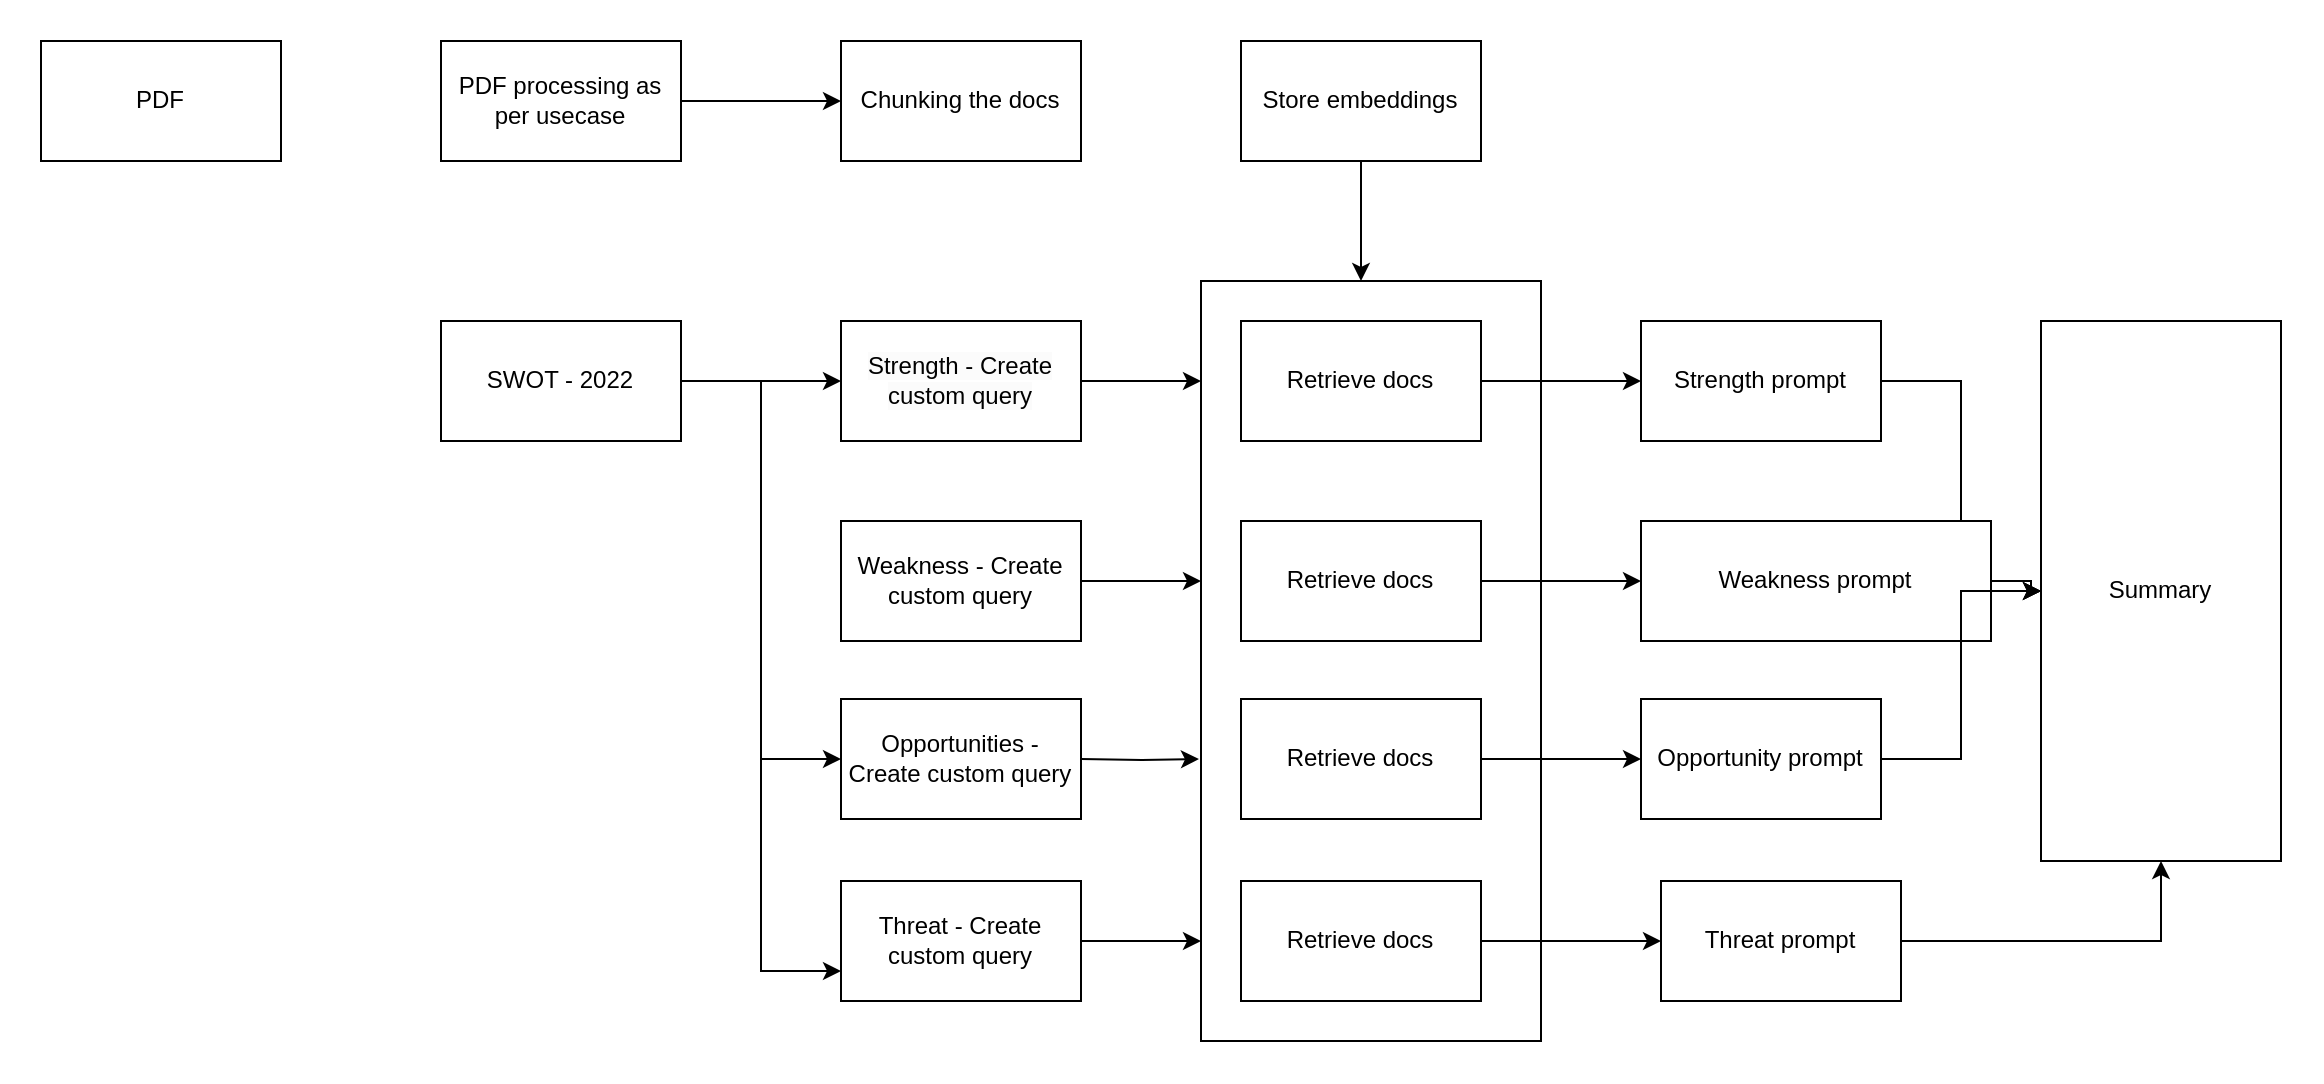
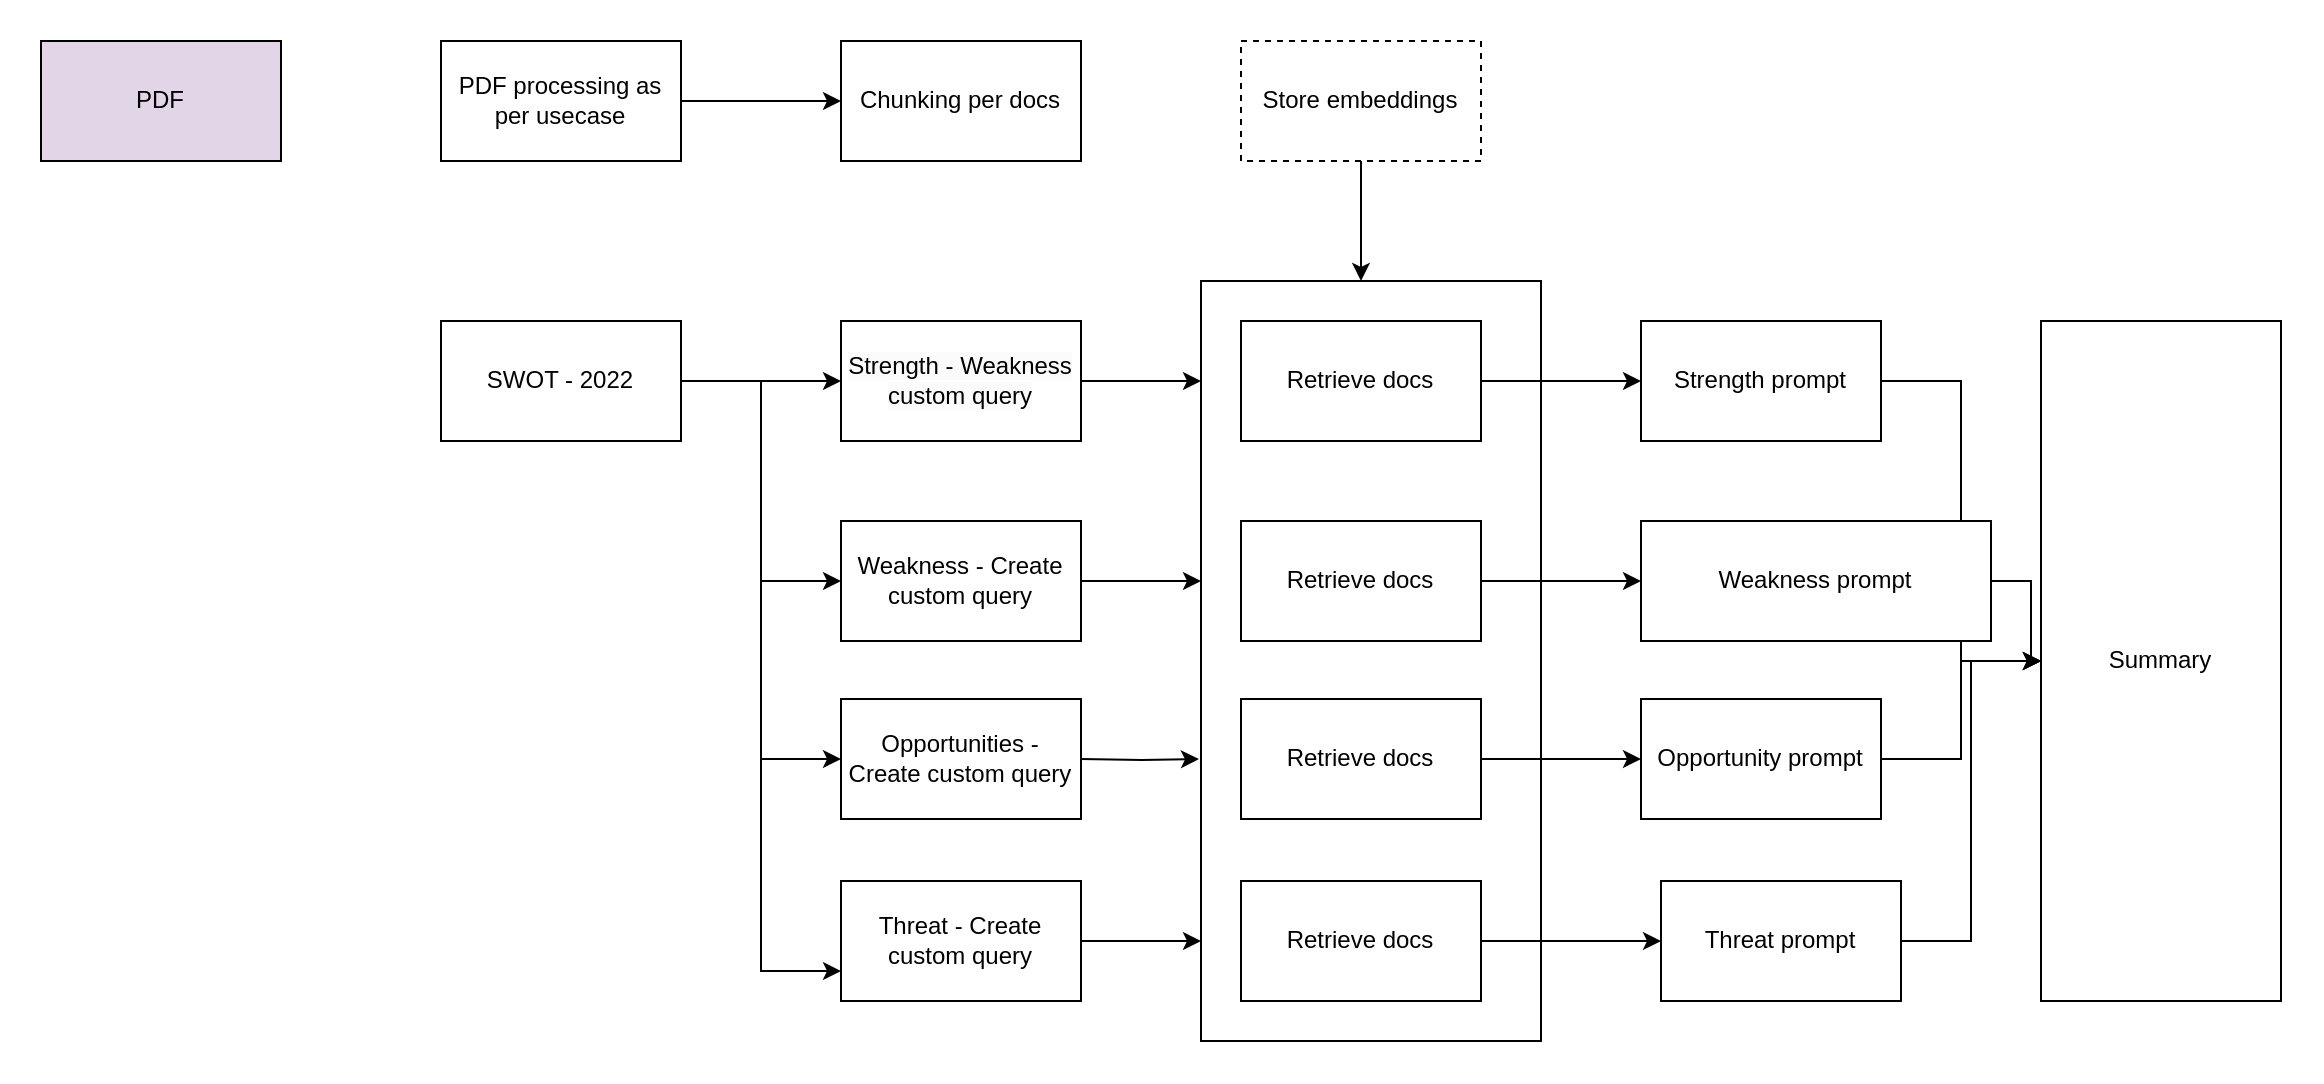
(161, 101) -> (161, 101)
(961, 101) -> (961, 101)
(1361, 101) -> (1361, 101)
(961, 381) -> (961, 381)
none -> (796, 581)
(2161, 591) -> (2161, 661)
